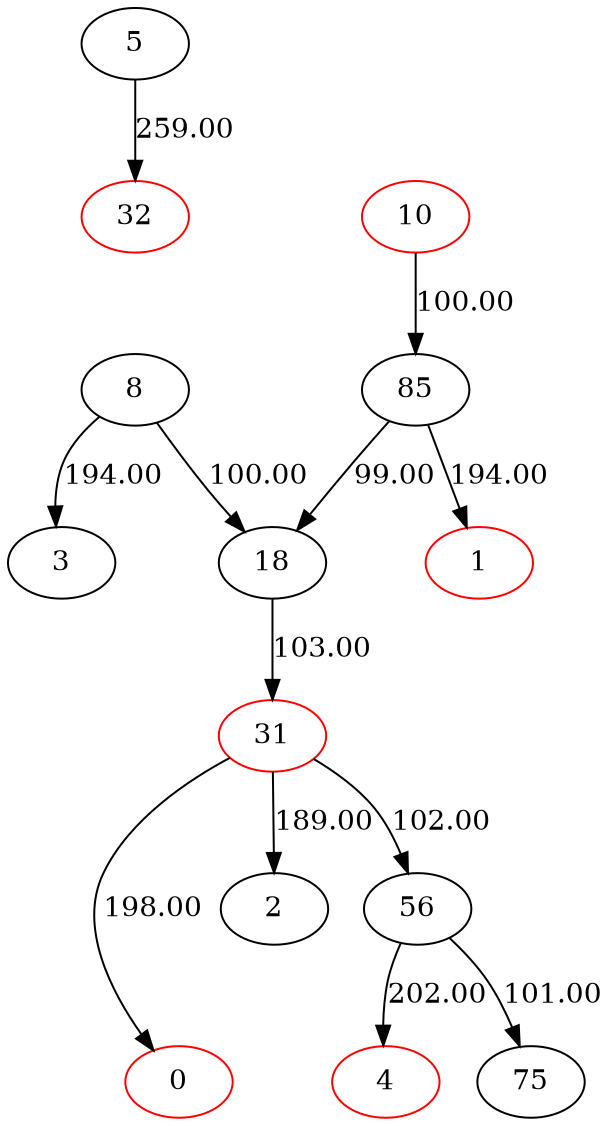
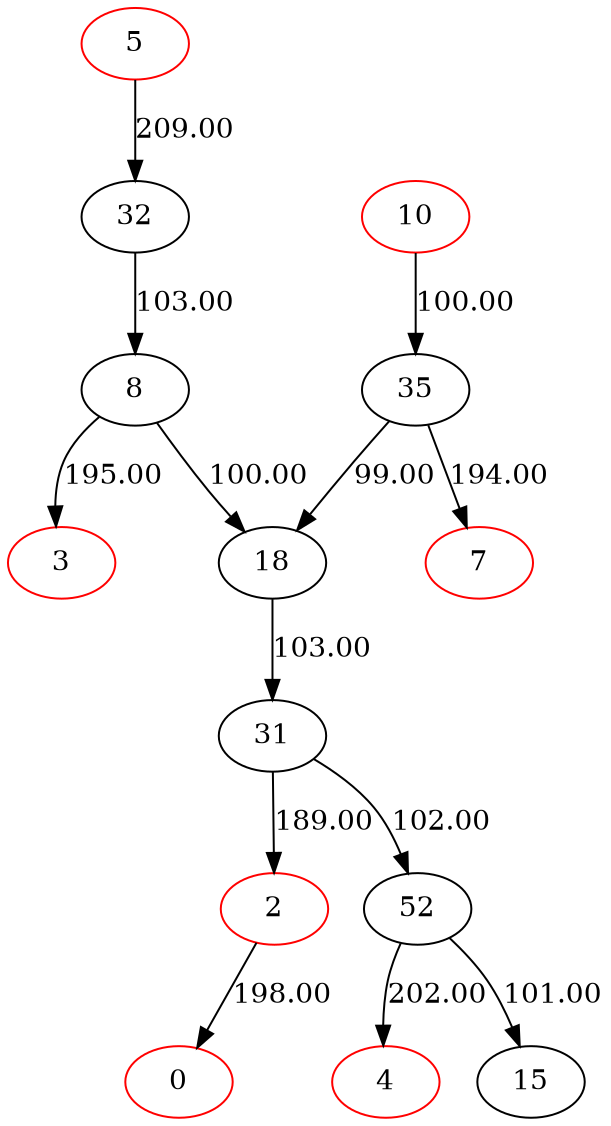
(135, 44) -> (135, 44)
(185, 130) -> (185, 130)
(135, 217) -> (135, 217)
none -> (135, 293)
(416, 390) -> (416, 390)
(113, 476) -> (113, 476)
(62, 563) -> (62, 563)
(479, 563) -> (479, 563)
(272, 736) -> (272, 736)
(104, 873) -> (232, 986)
(274, 909) -> (274, 909)
(418, 909) -> (418, 909)
(531, 1082) -> (531, 1082)
